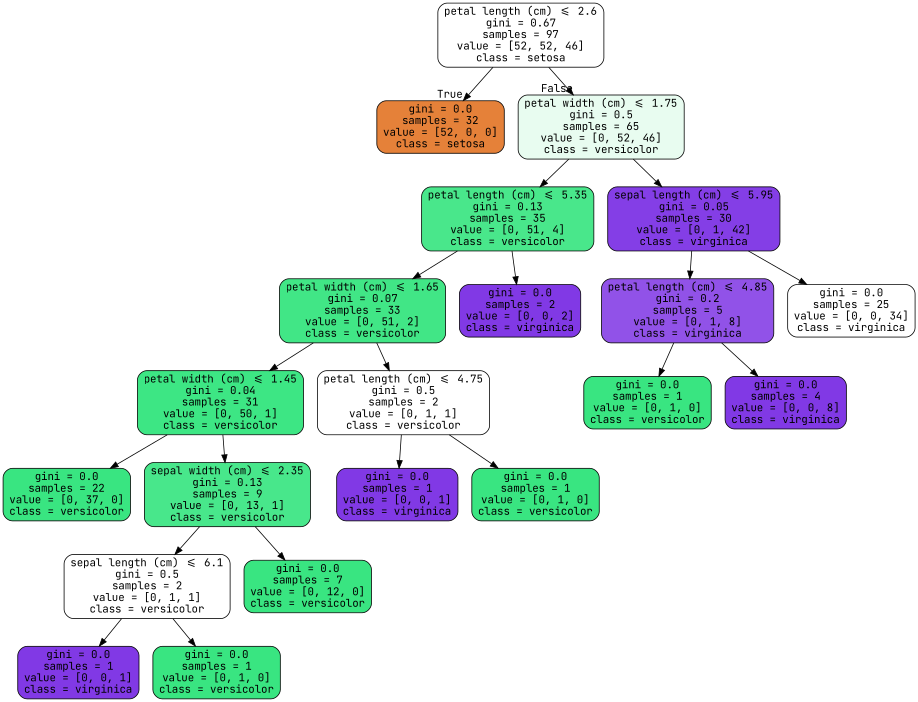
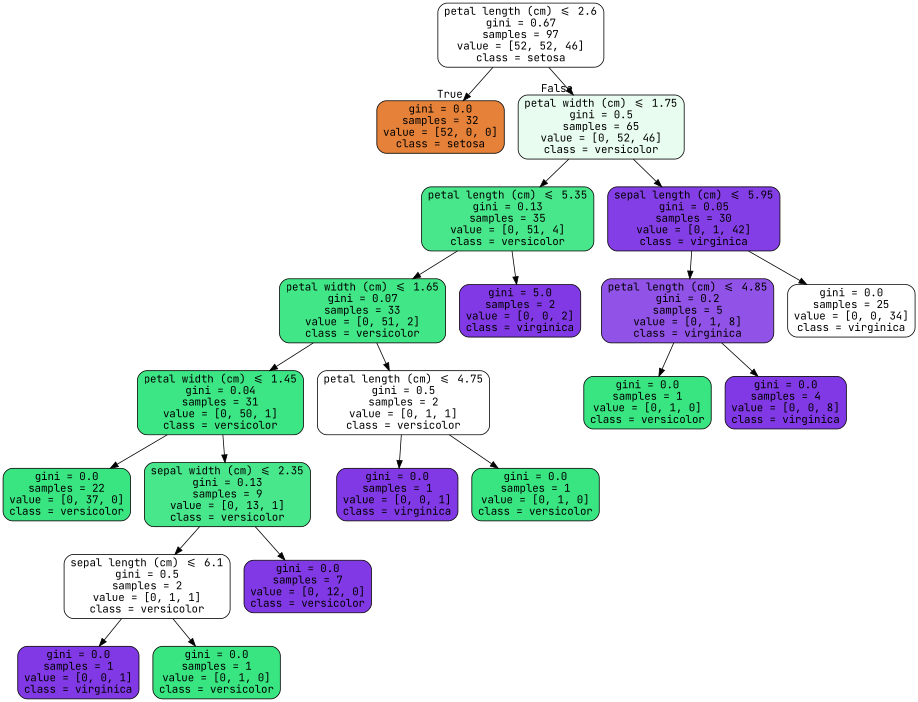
(520, 311) -> (520, 311)
(308, 587) -> (308, 587)
